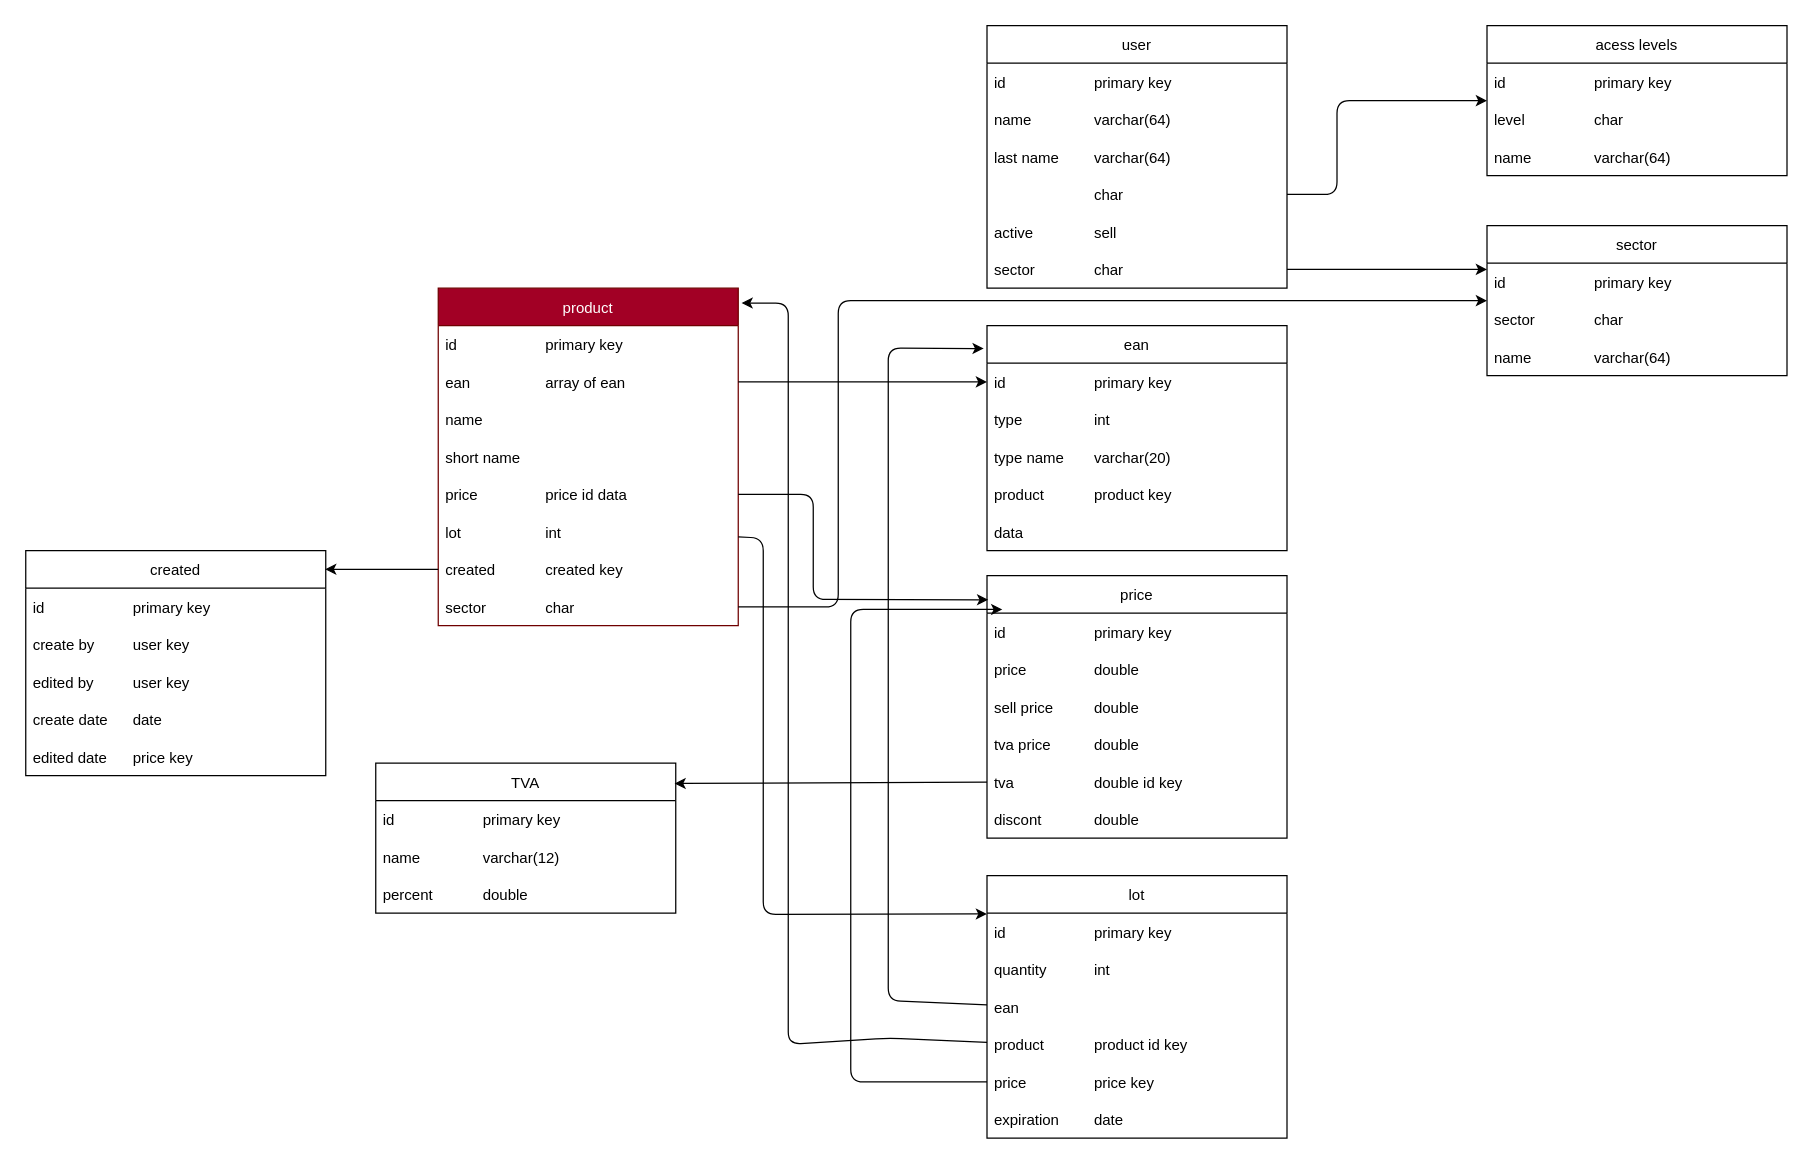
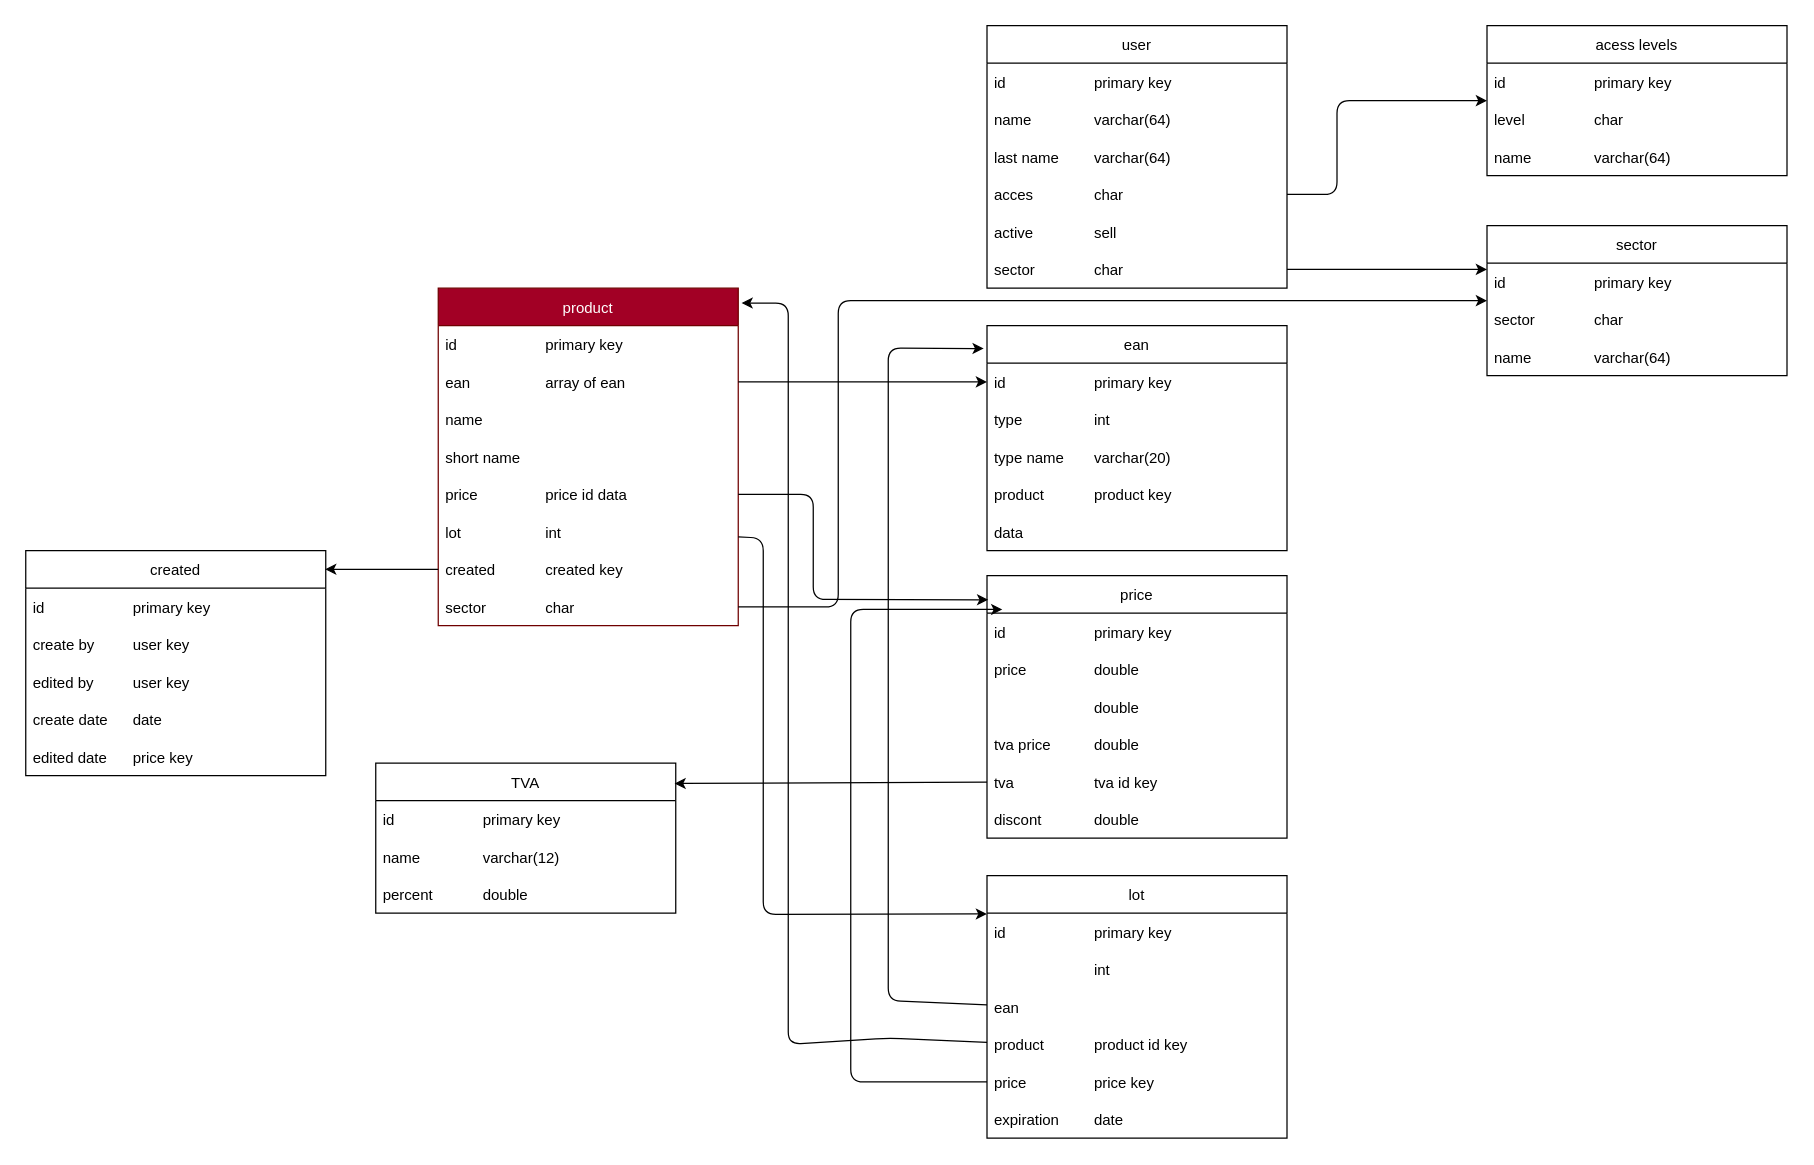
none -> (1024, 194)
(1031, 707) -> none
(1141, 783) -> (1130, 783)
(1037, 969) -> none
